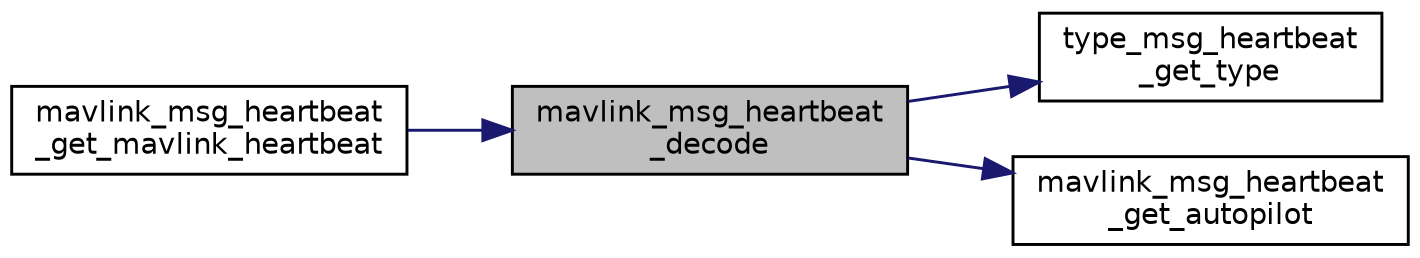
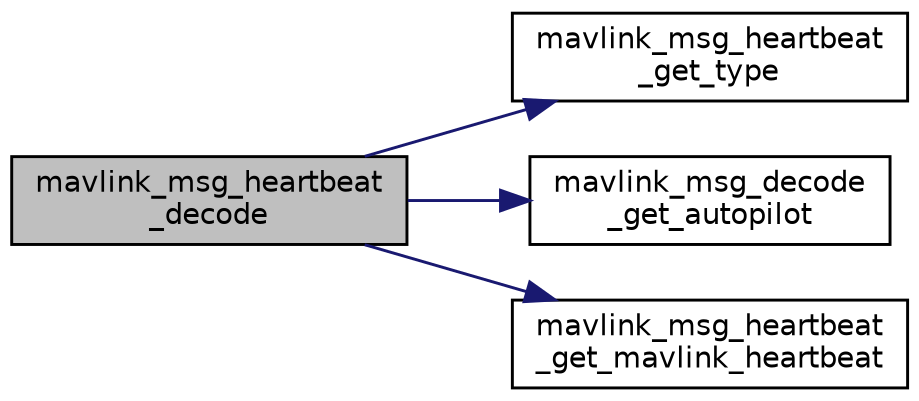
(1211, 57) -> (710, 57)
(445, 130) -> (446, 268)
(1211, 201) -> (710, 201)
